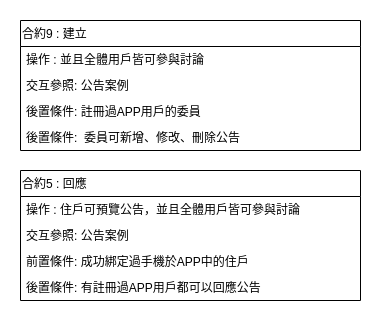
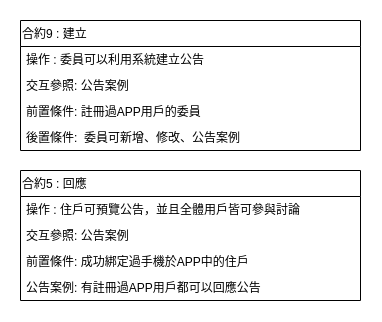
(117, 60) -> (117, 60)
(112, 112) -> (112, 112)
(137, 138) -> (137, 138)
(142, 288) -> (142, 288)
